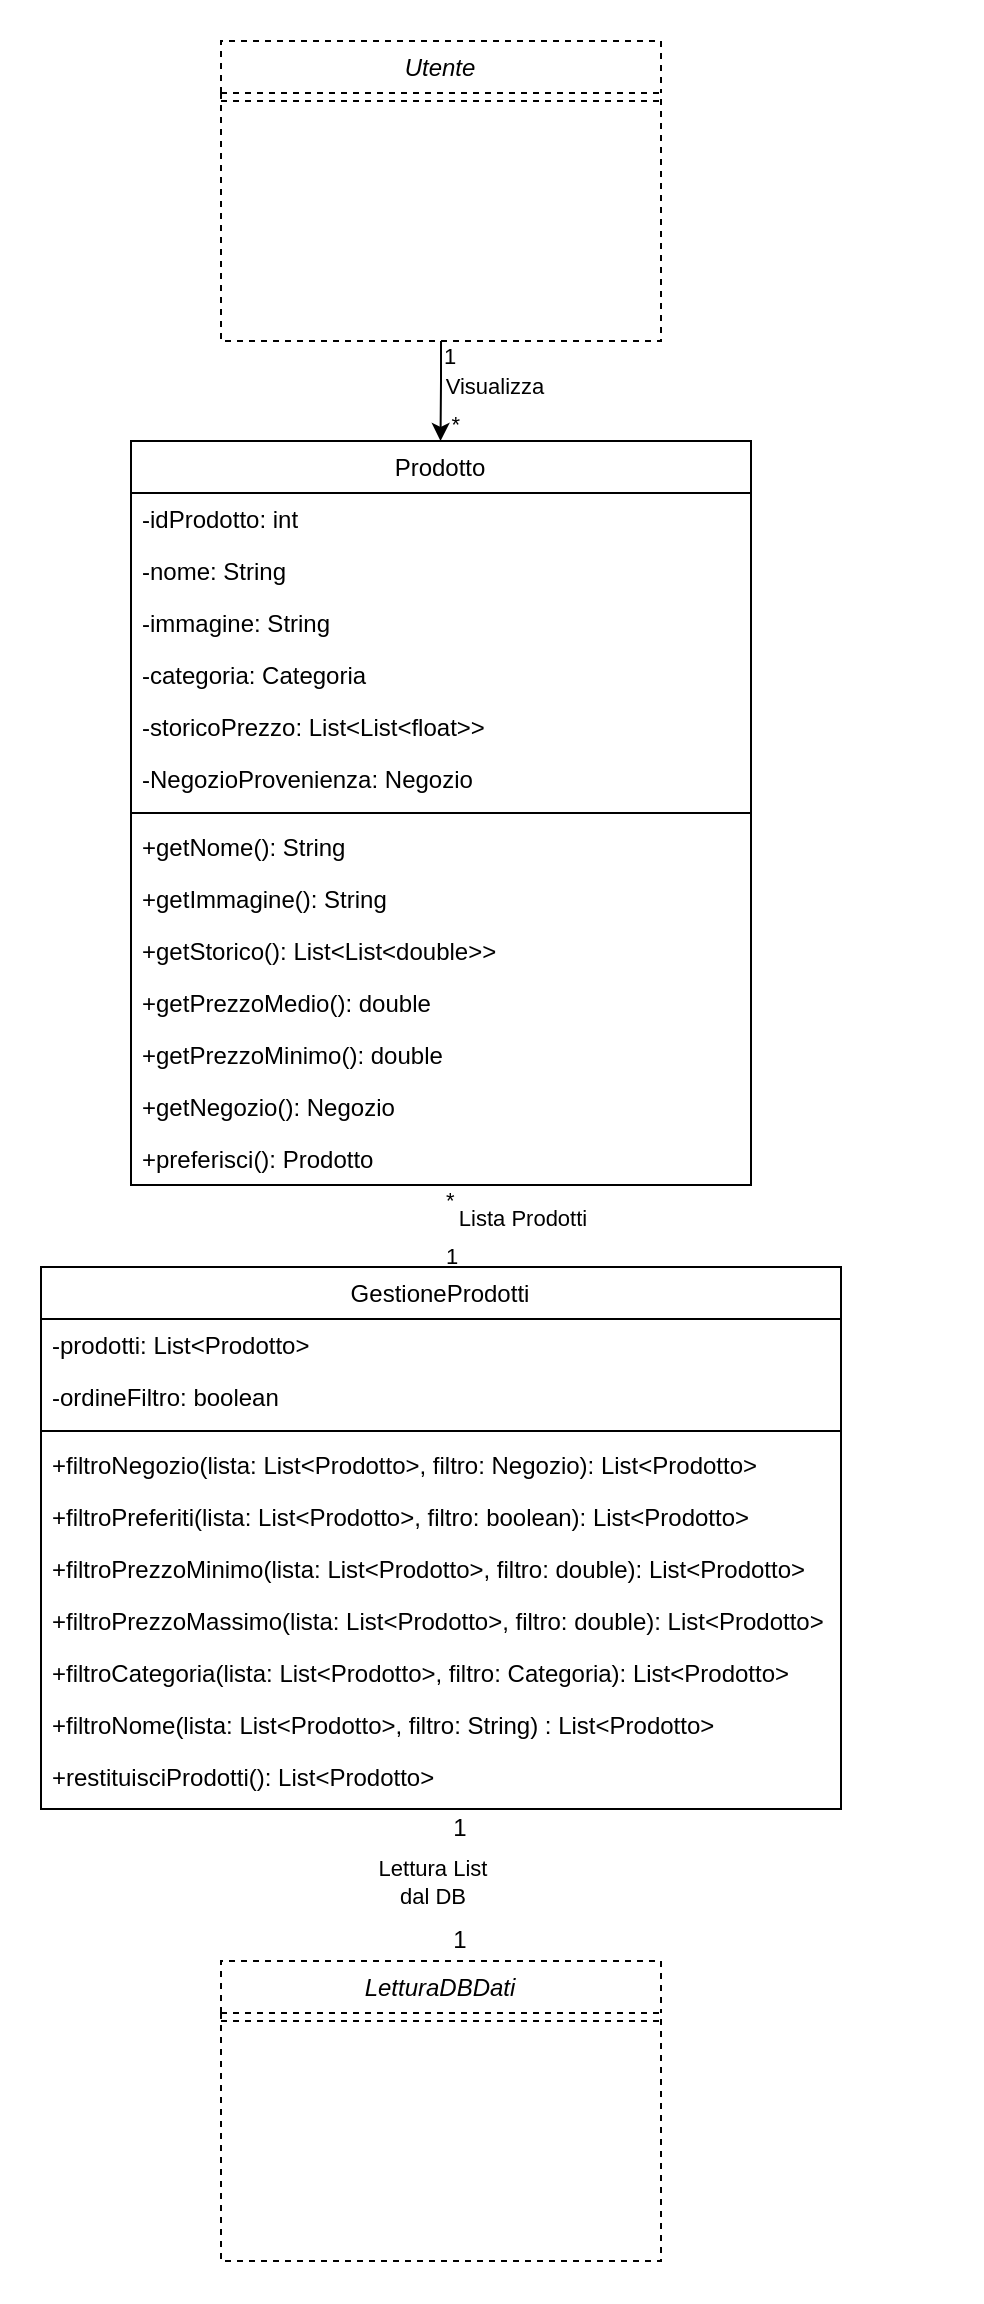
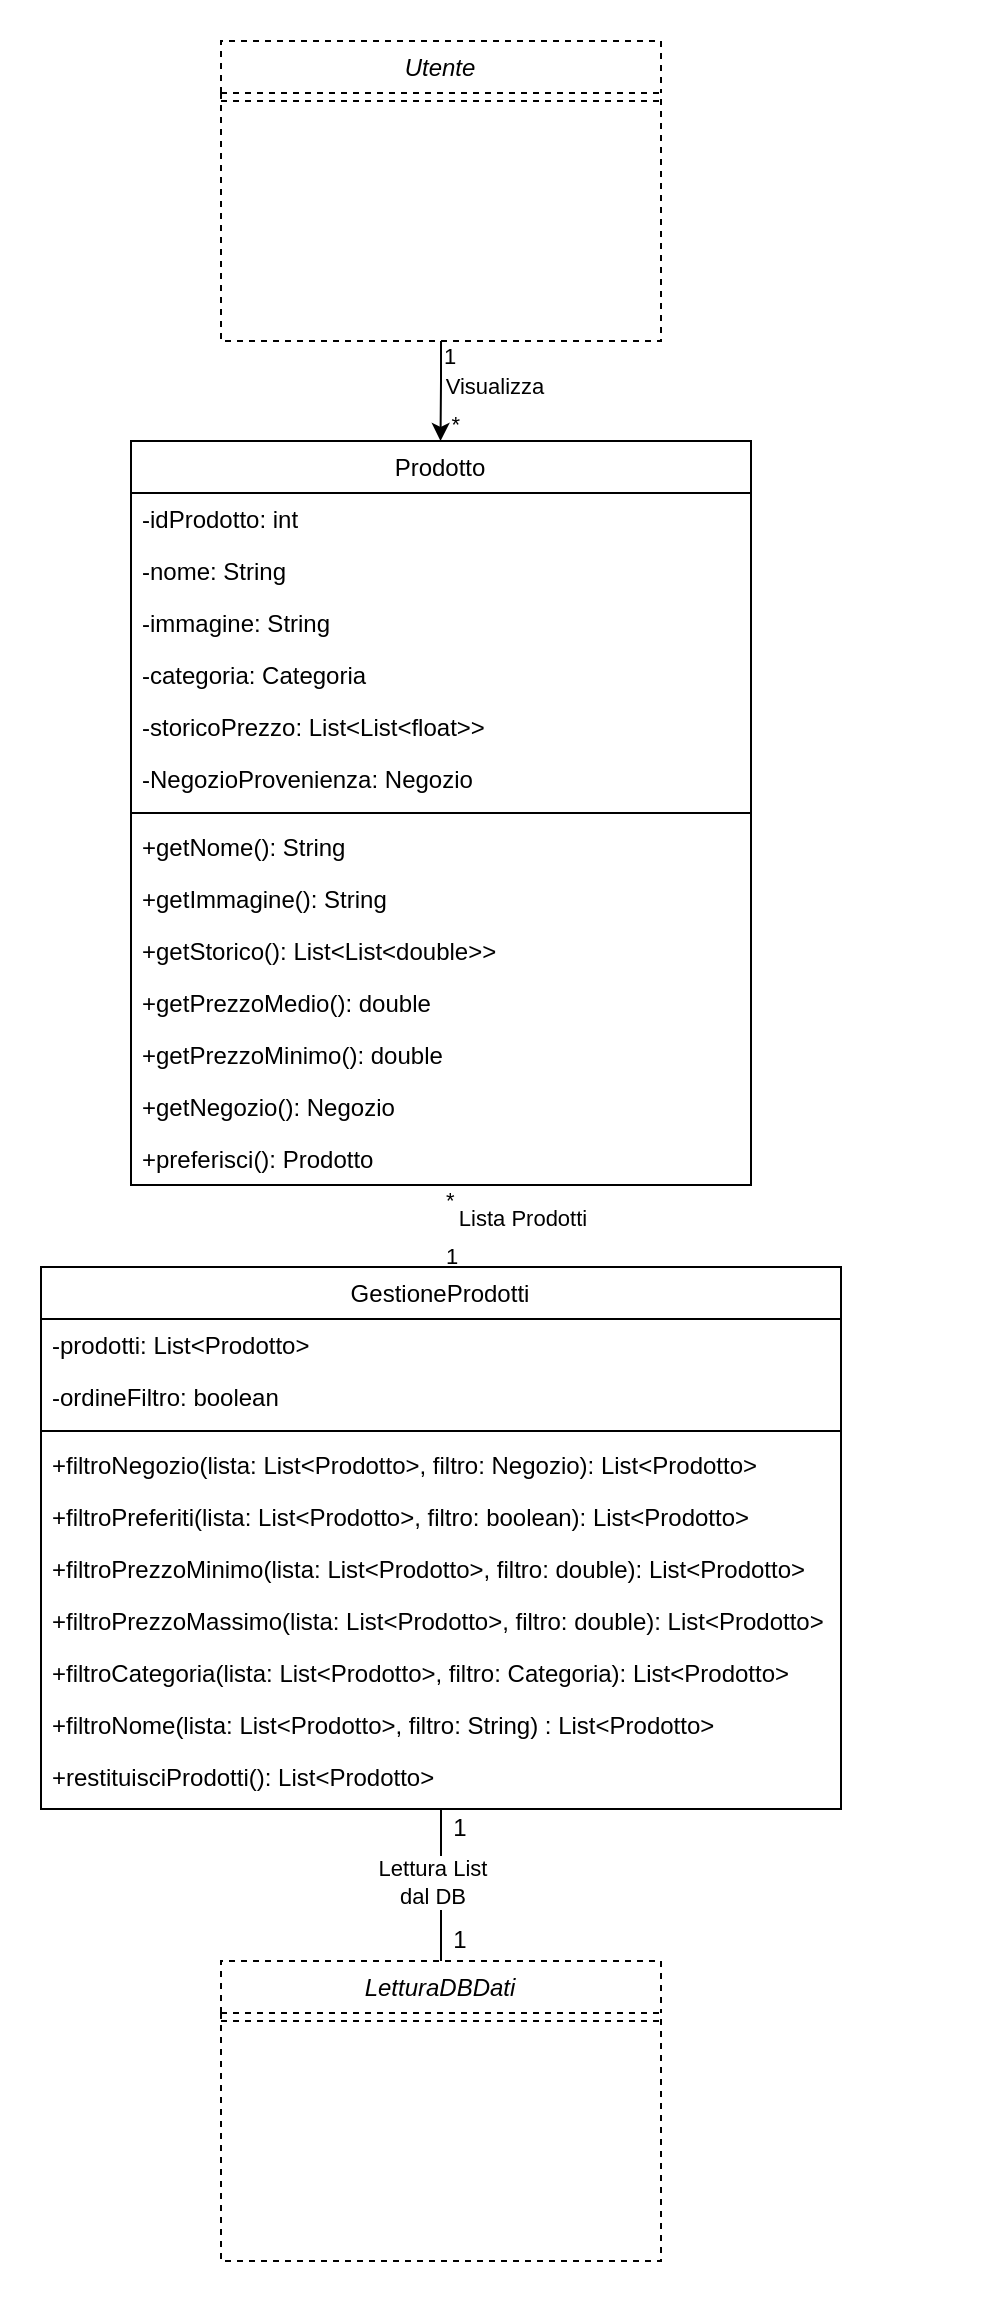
none -> (441, 1935)
